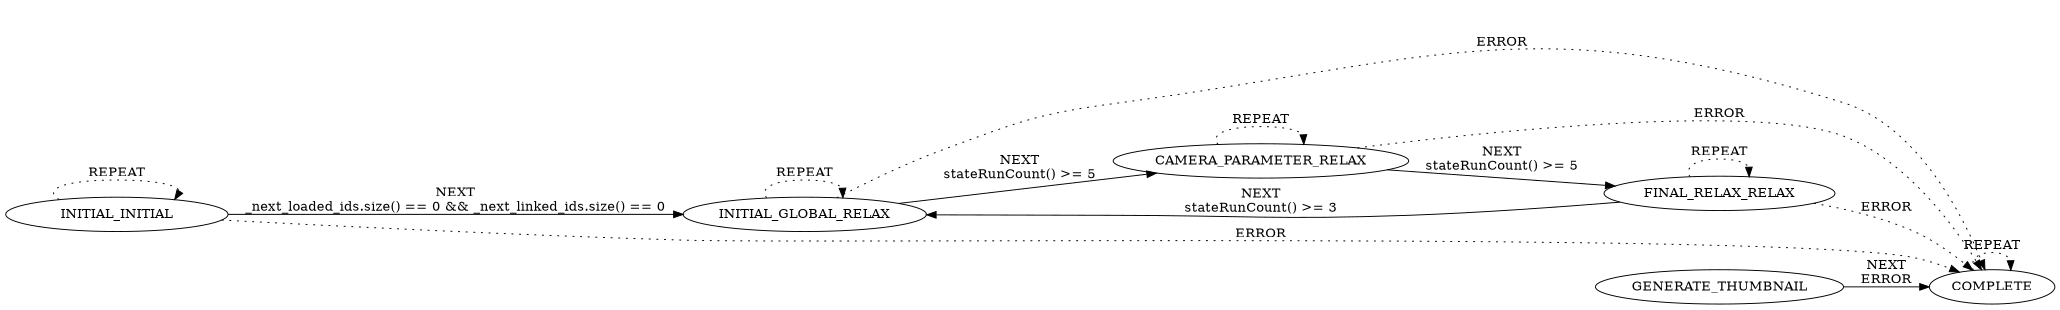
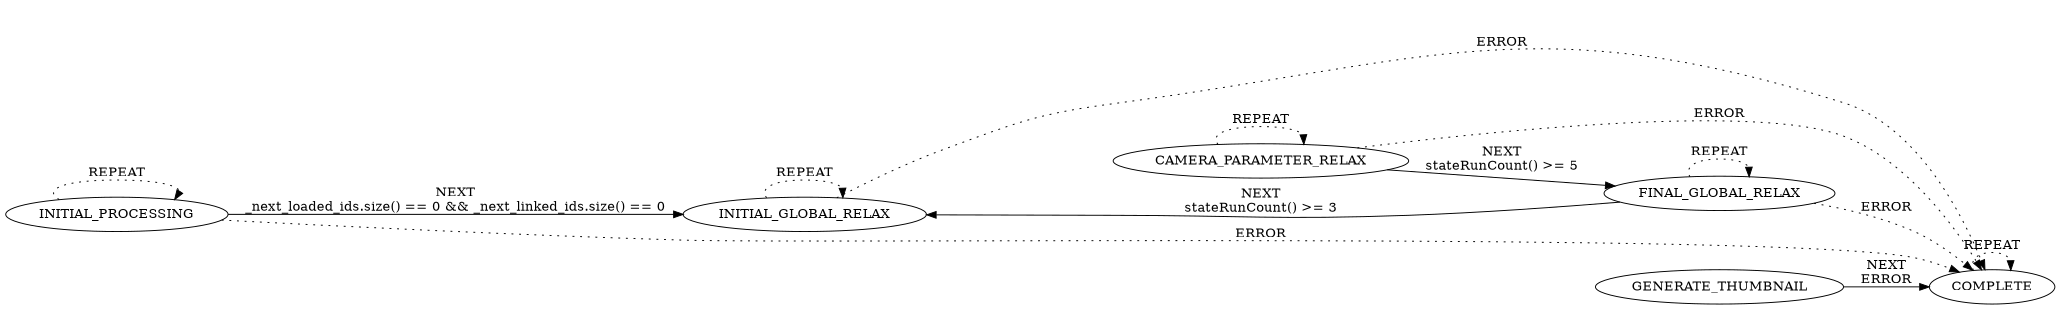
(1023, 189) -> none
(1720, 193) -> (1720, 193)
(117, 214) -> (117, 214)
